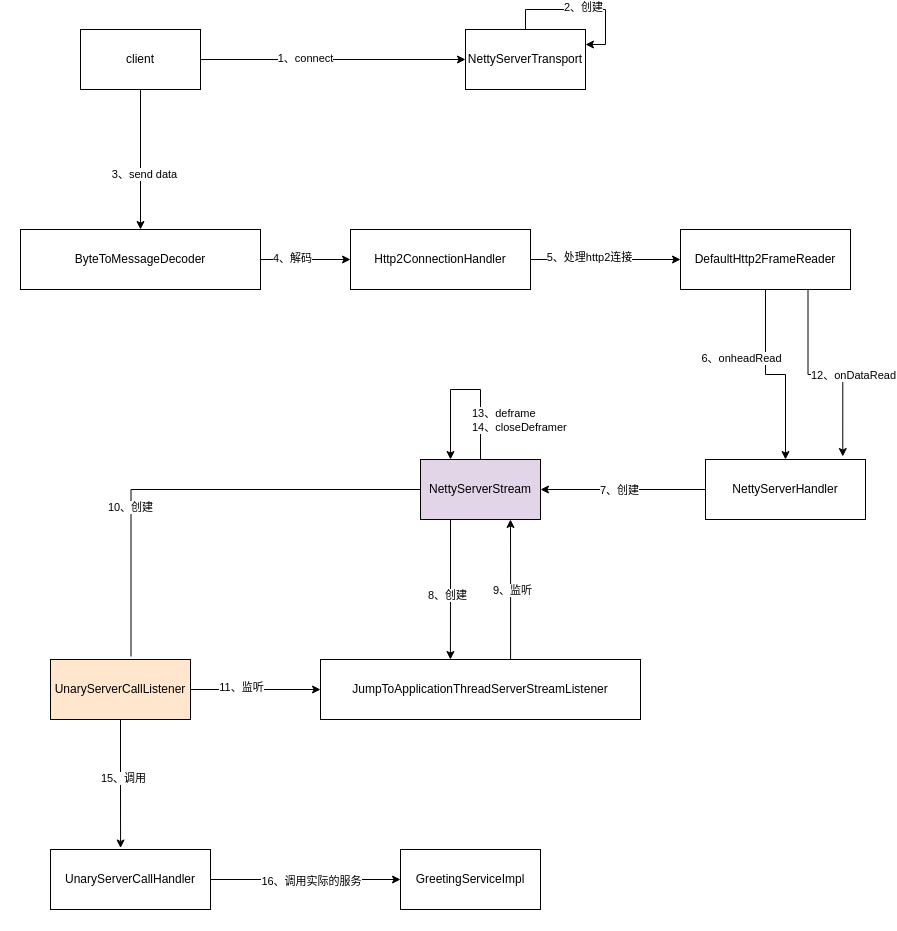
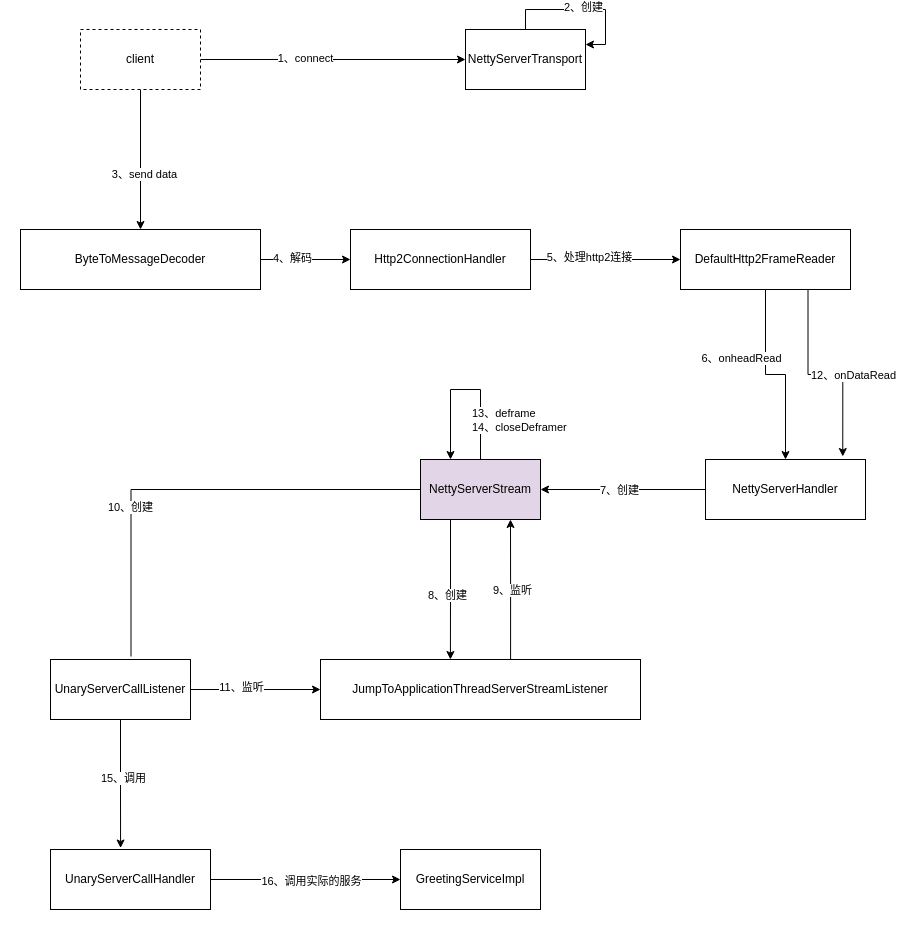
(141, 60) -> (141, 60)
(121, 690) -> (121, 690)
